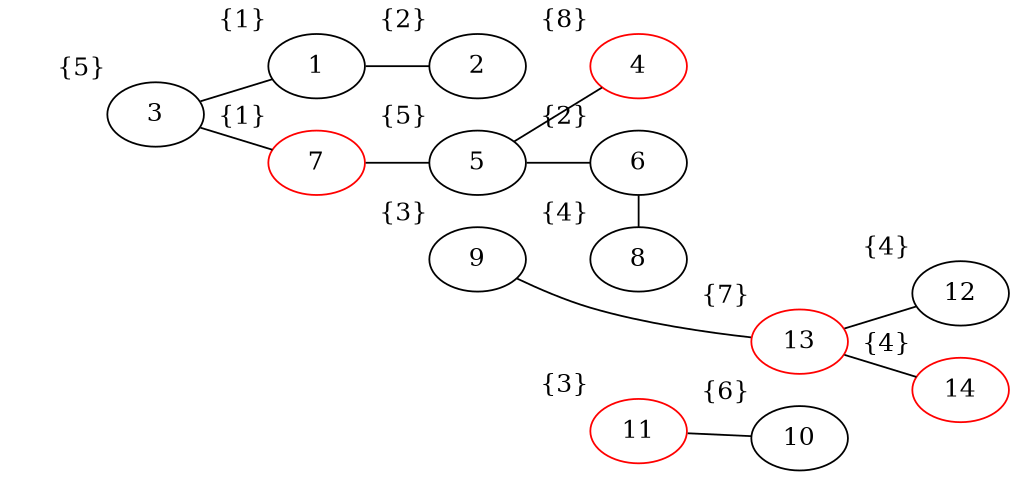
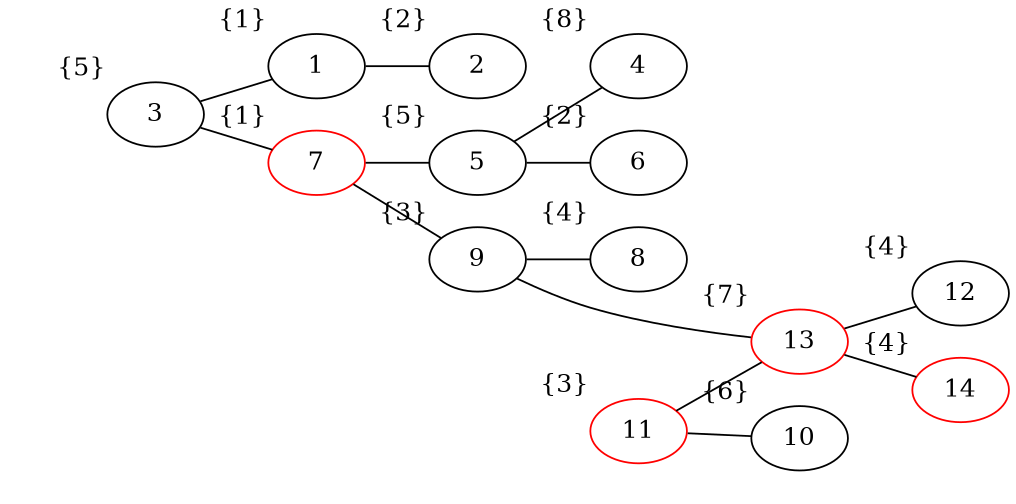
(639, 66) -> (639, 66)
none -> (397, 211)
(639, 211) -> (558, 259)
none -> (719, 387)
